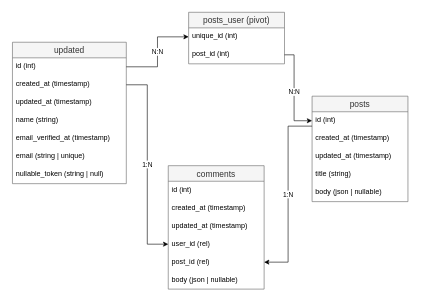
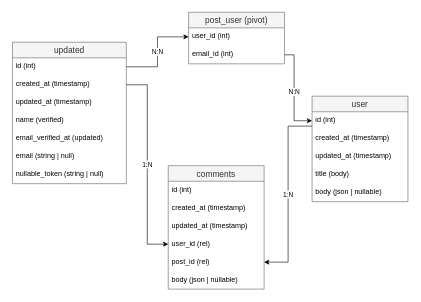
(236, 21) -> (236, 21)
(218, 36) -> (215, 36)
(215, 54) -> (216, 54)
(360, 105) -> (360, 105)
(40, 120) -> (43, 120)
(68, 138) -> (65, 138)
(54, 156) -> (50, 156)
(340, 174) -> (337, 174)
